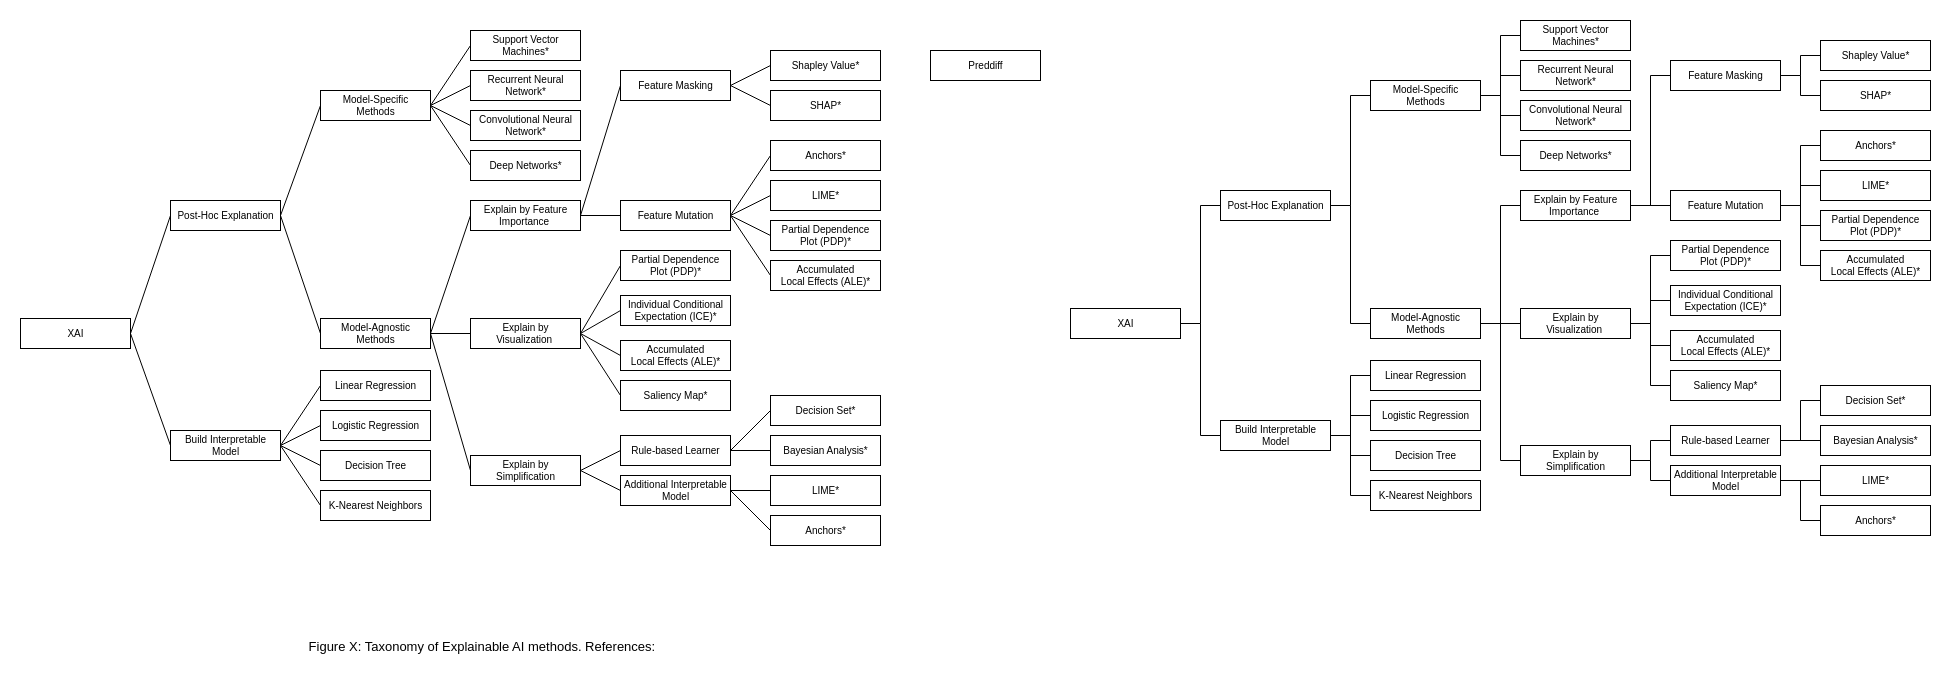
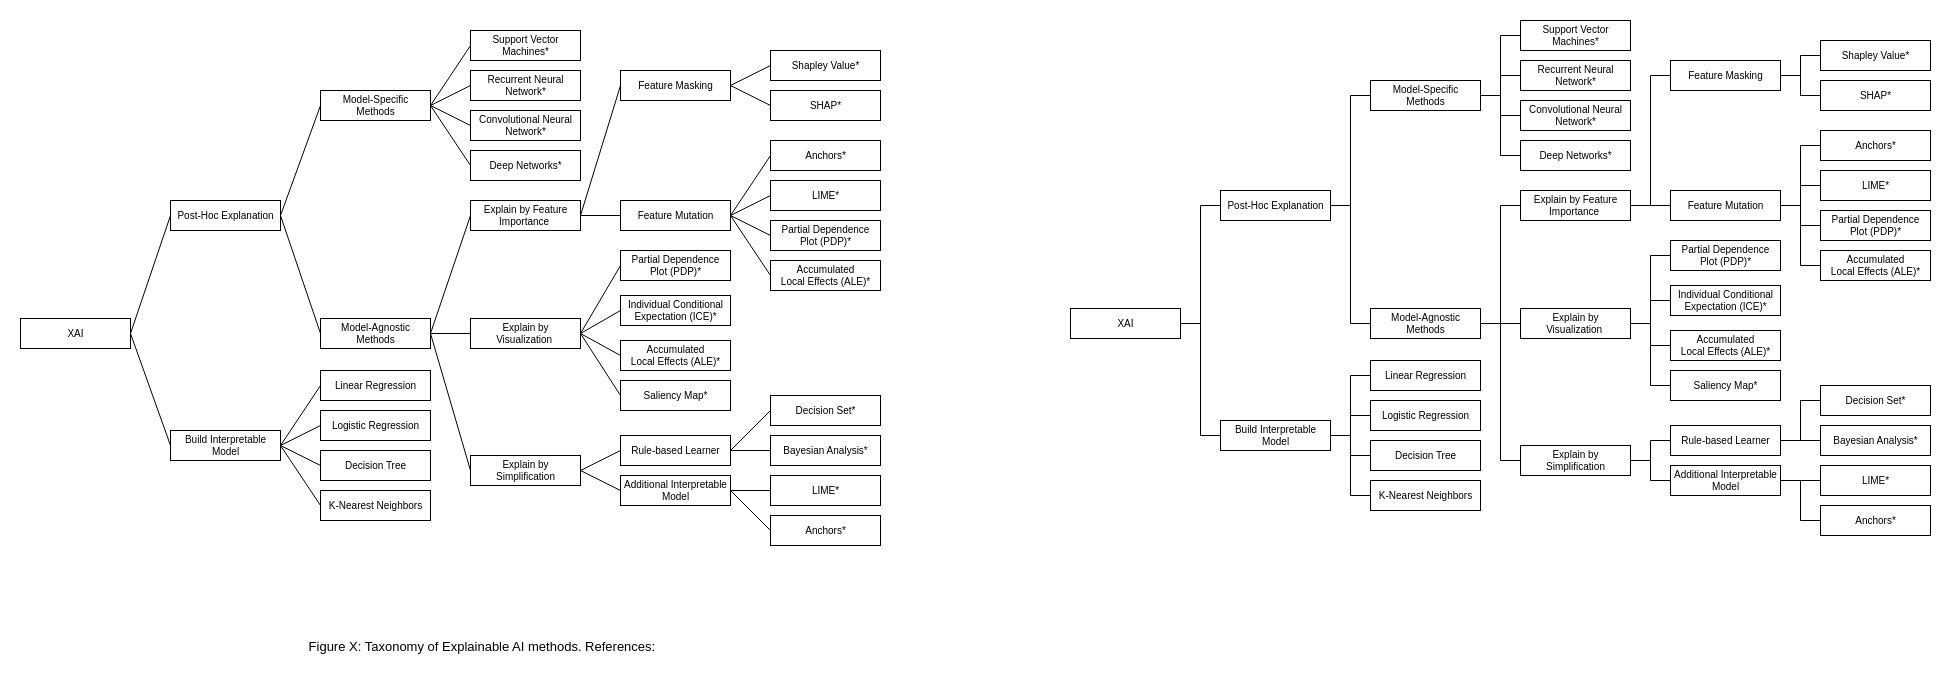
(986, 66) -> none
